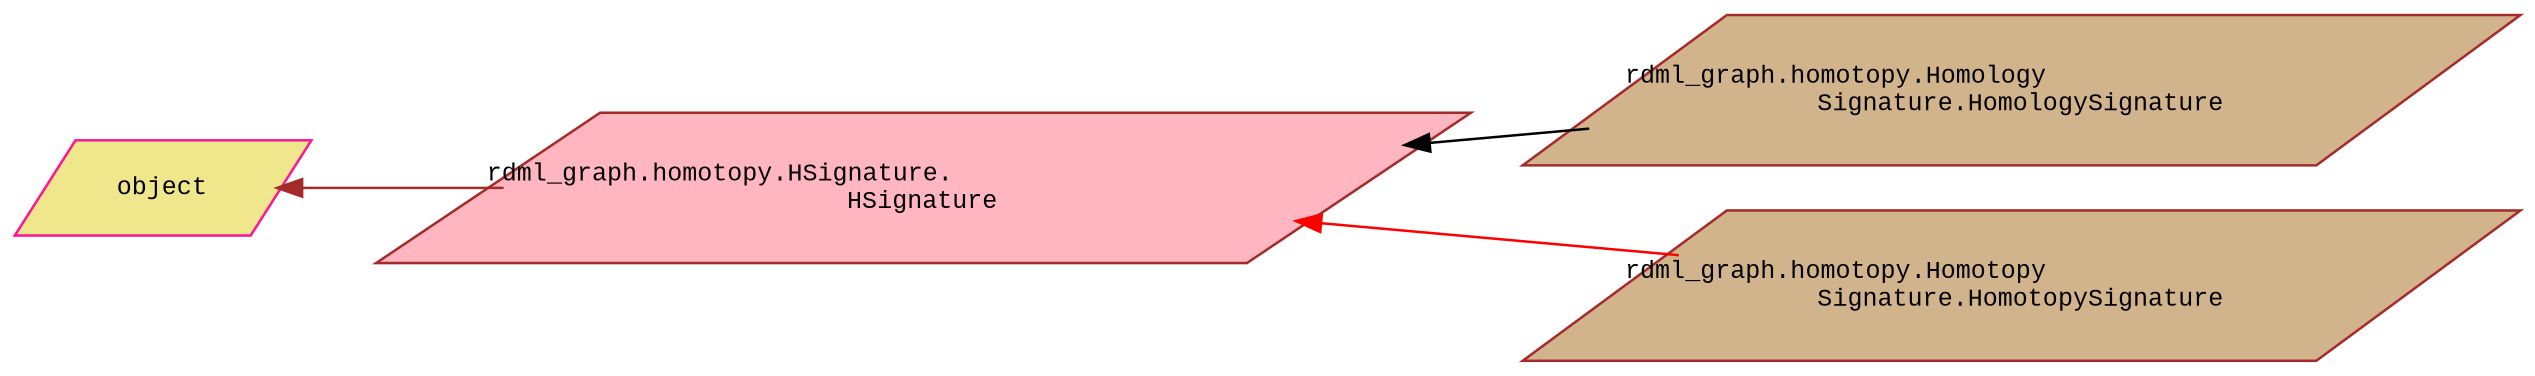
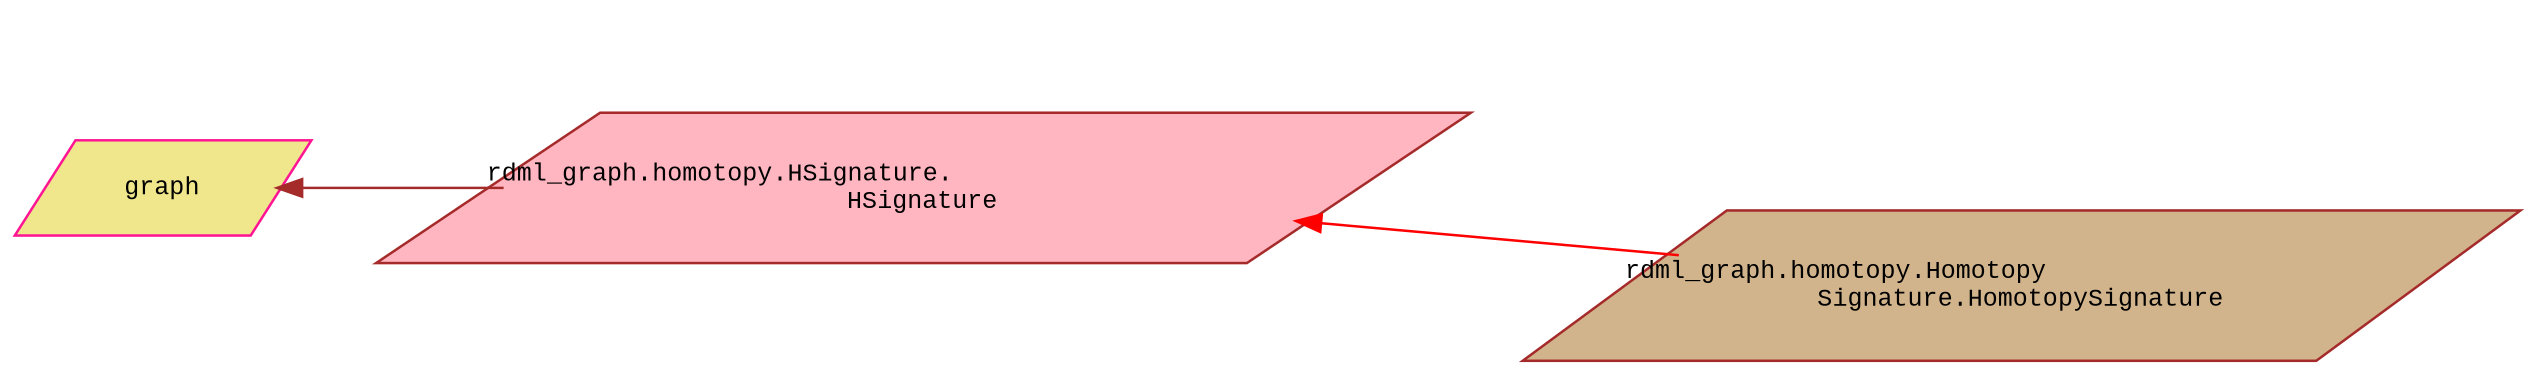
(2022, 90) -> none
(163, 188) -> (163, 188)
